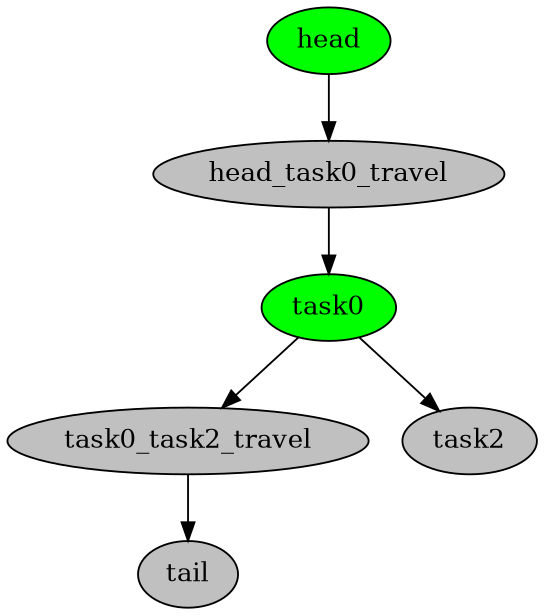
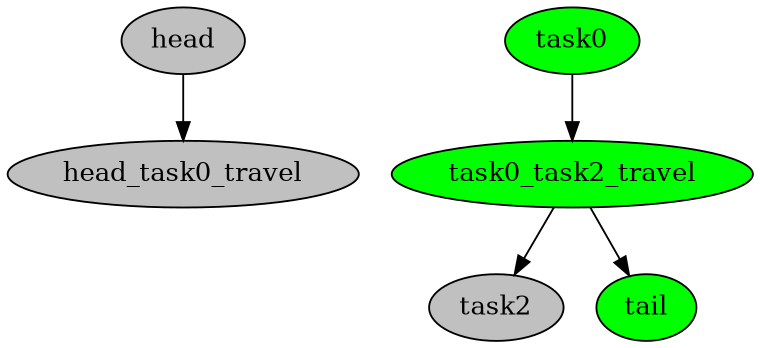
(329, 41) -> (183, 41)
(329, 232) -> none
(392, 368) -> (539, 233)
(188, 441) -> (572, 174)
(188, 574) -> (646, 308)
